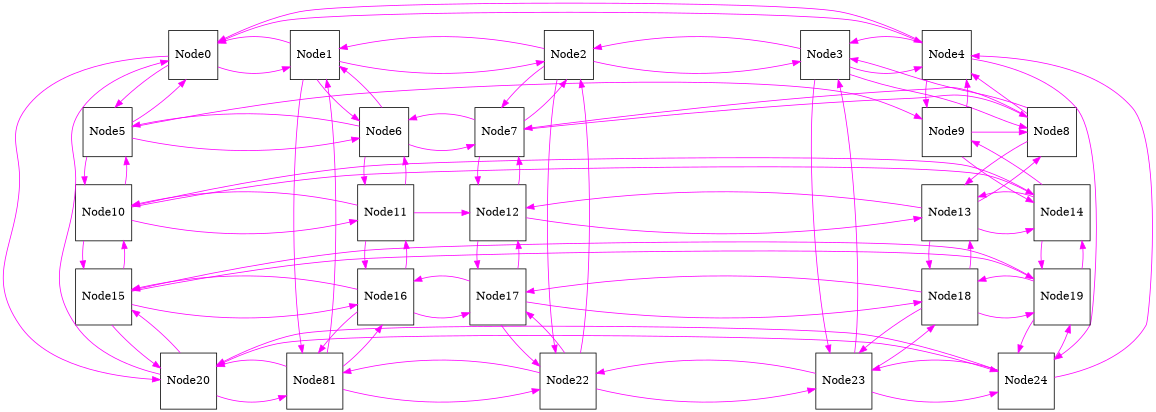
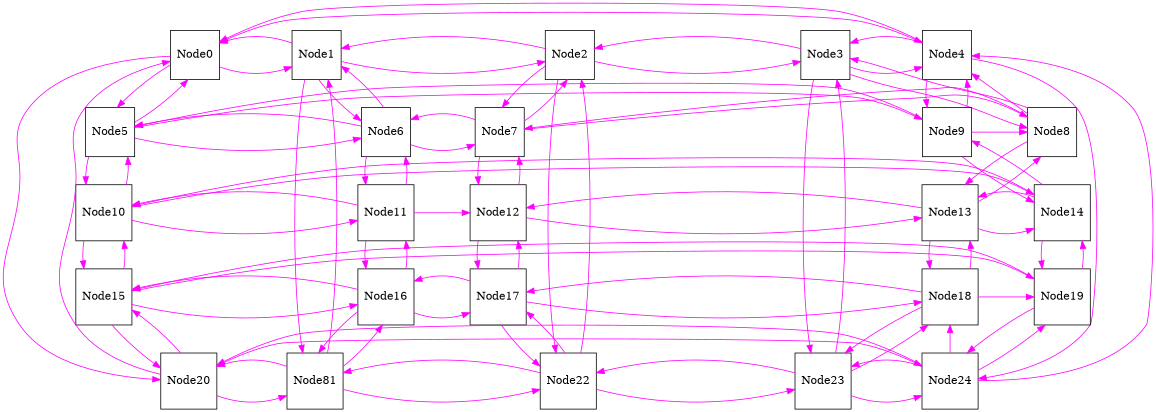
none -> (534, 84)
(1010, 276) -> (950, 343)
